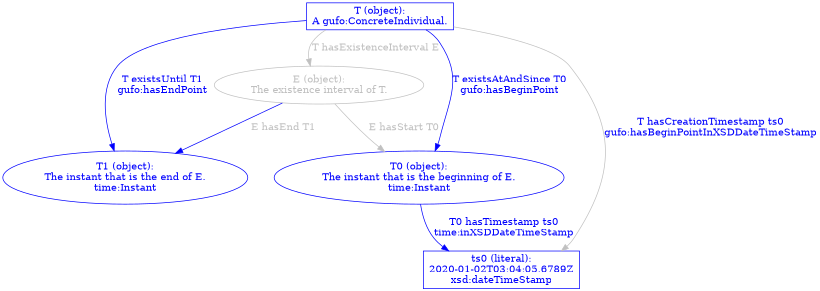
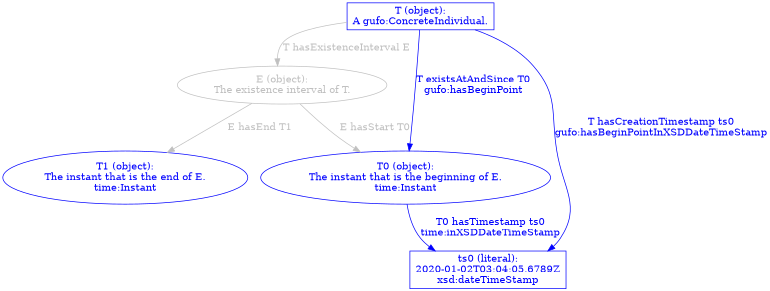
(169, 41) -> none
(590, 97) -> (554, 122)
(232, 127) -> (213, 126)
